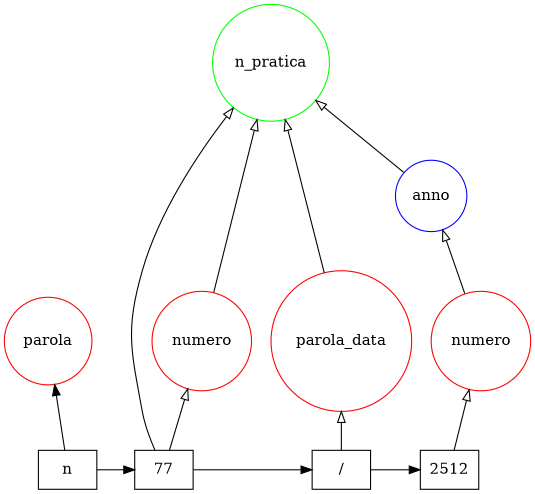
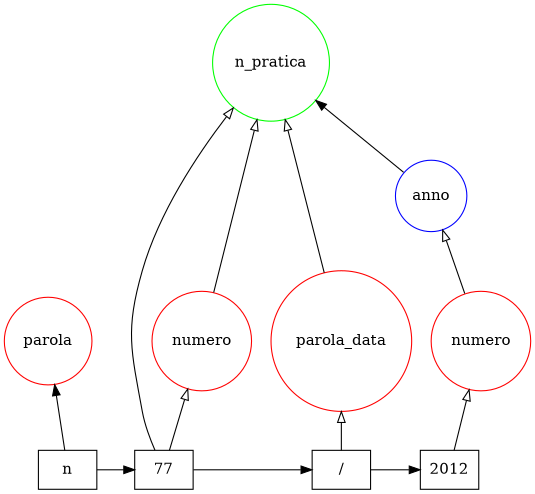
(364, 140) -> (364, 140)
(450, 470) -> (450, 470)
